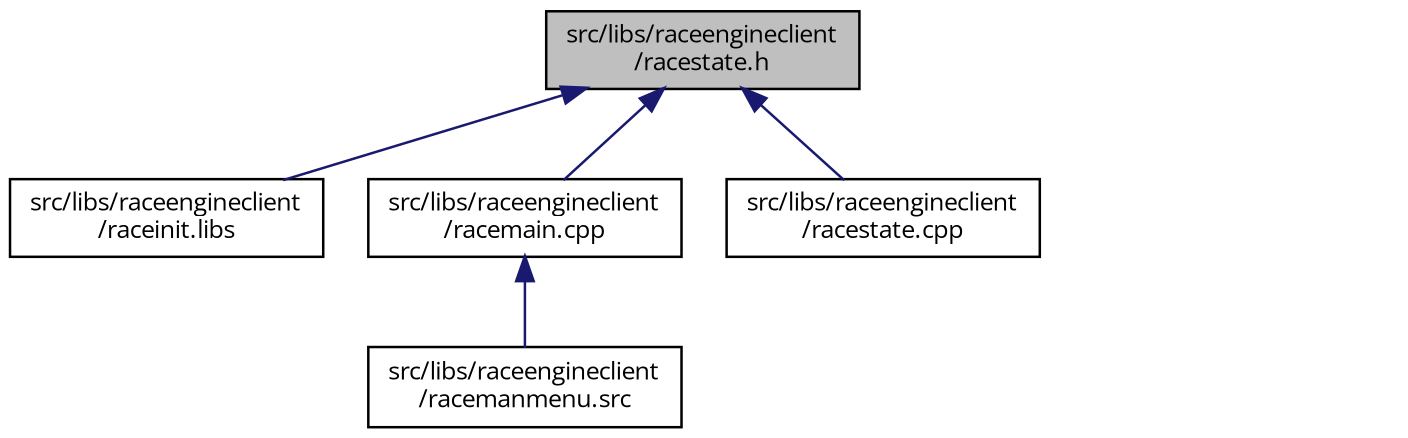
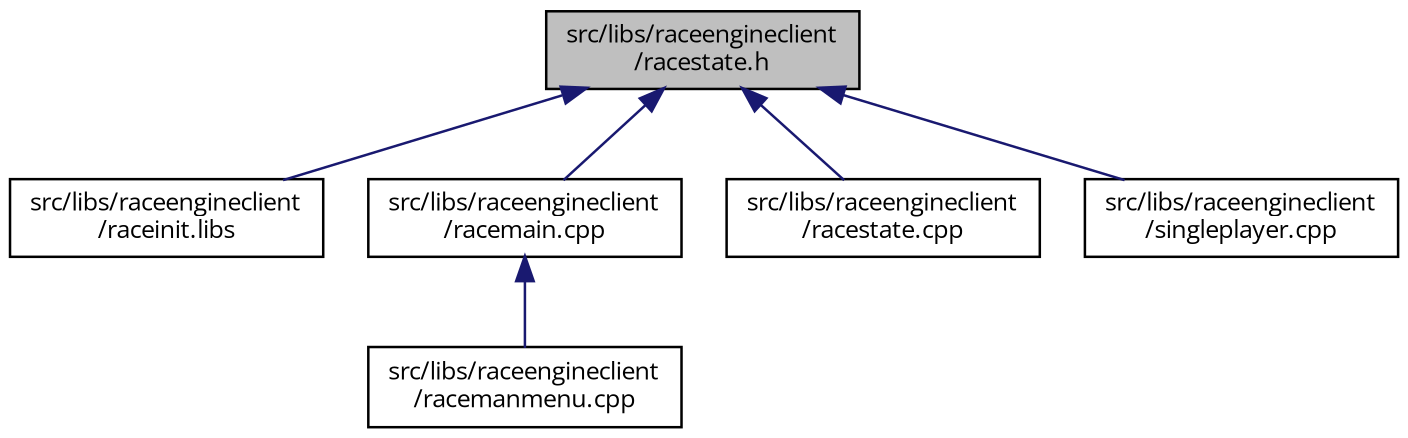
none -> (1242, 218)
(525, 387) -> (525, 387)
